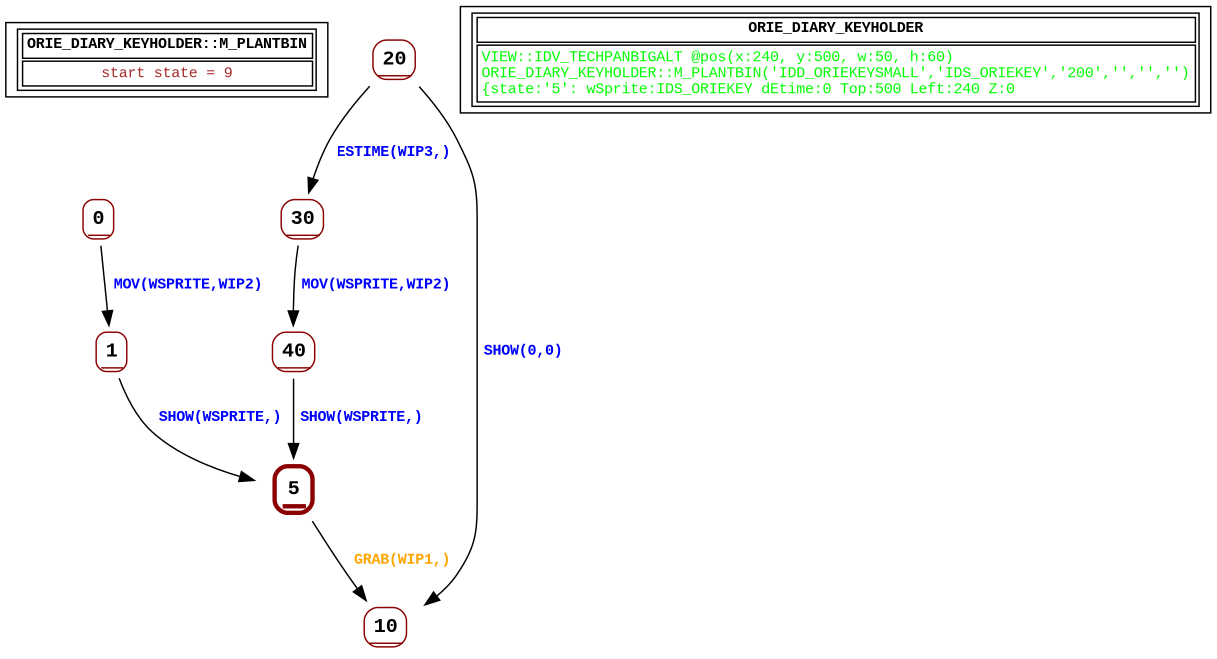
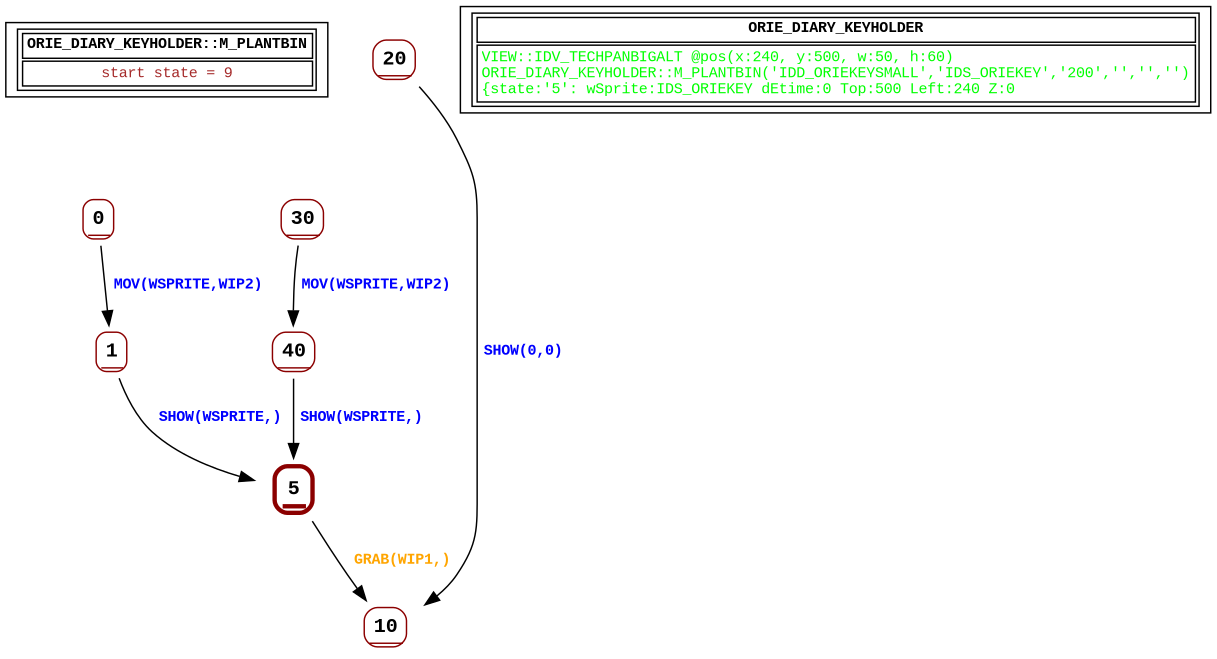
(336, 129) -> none
